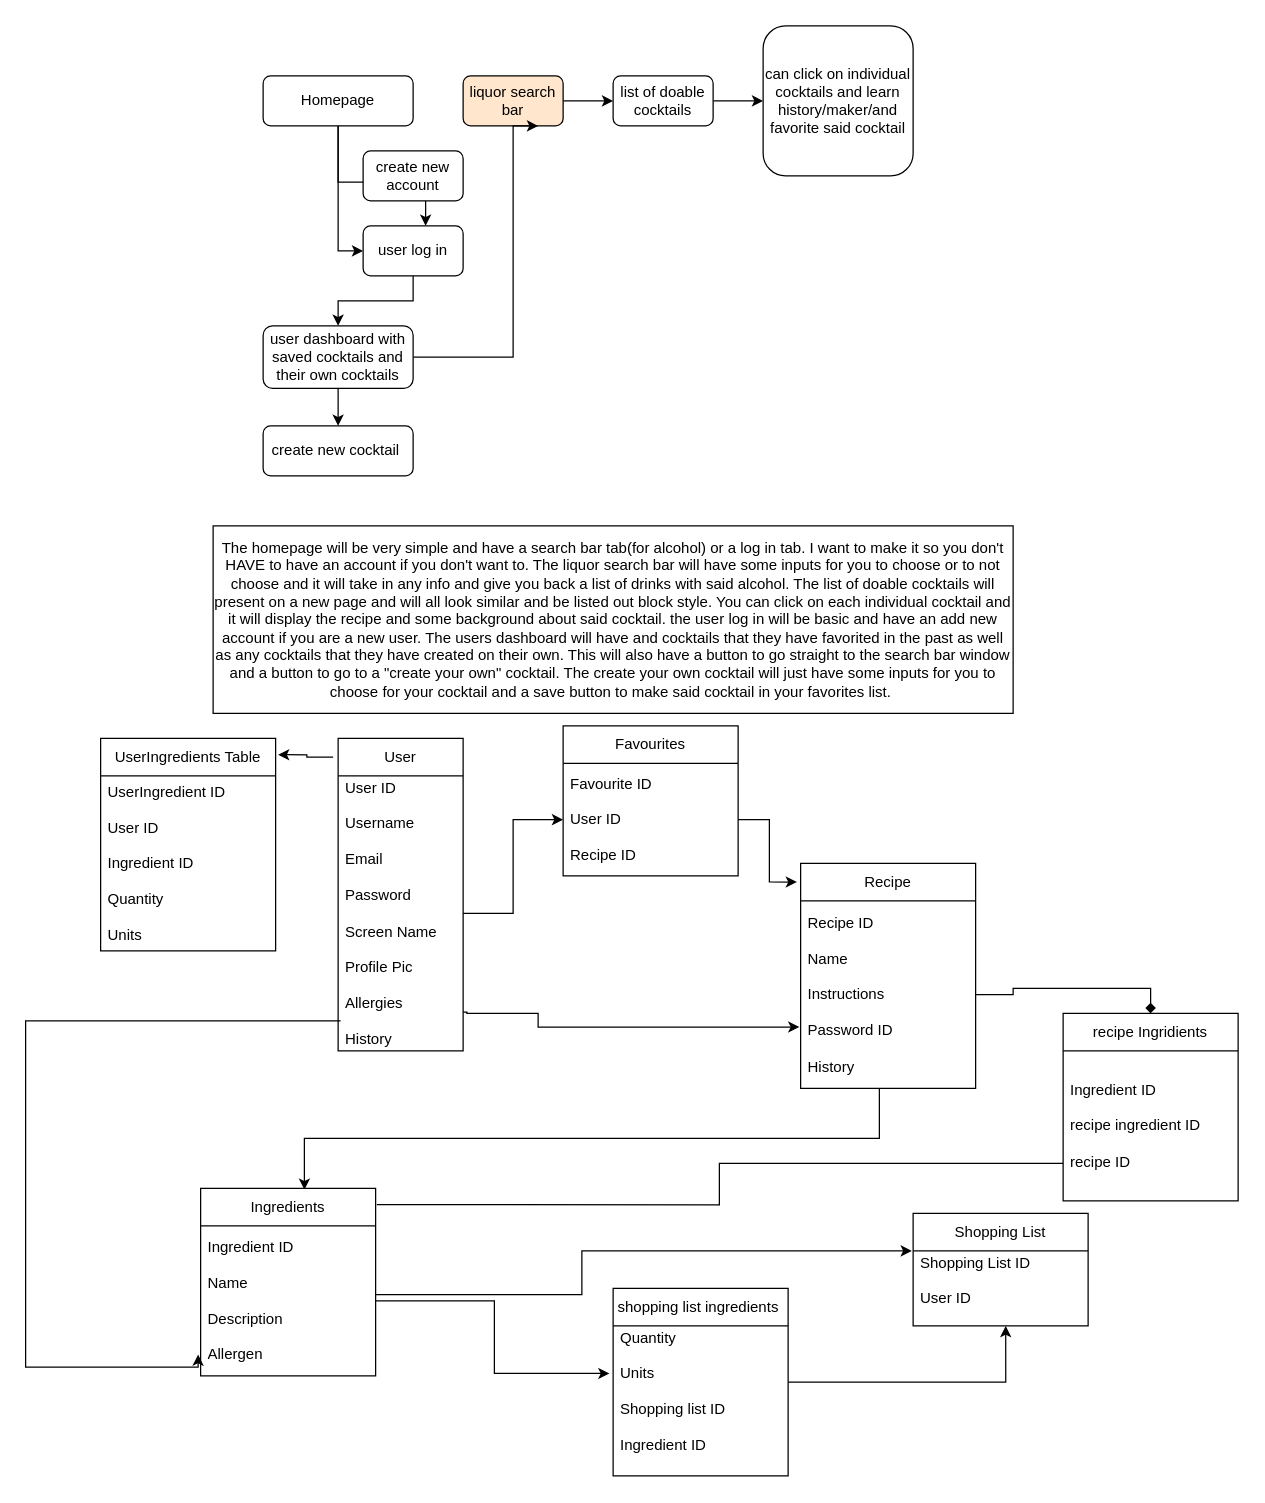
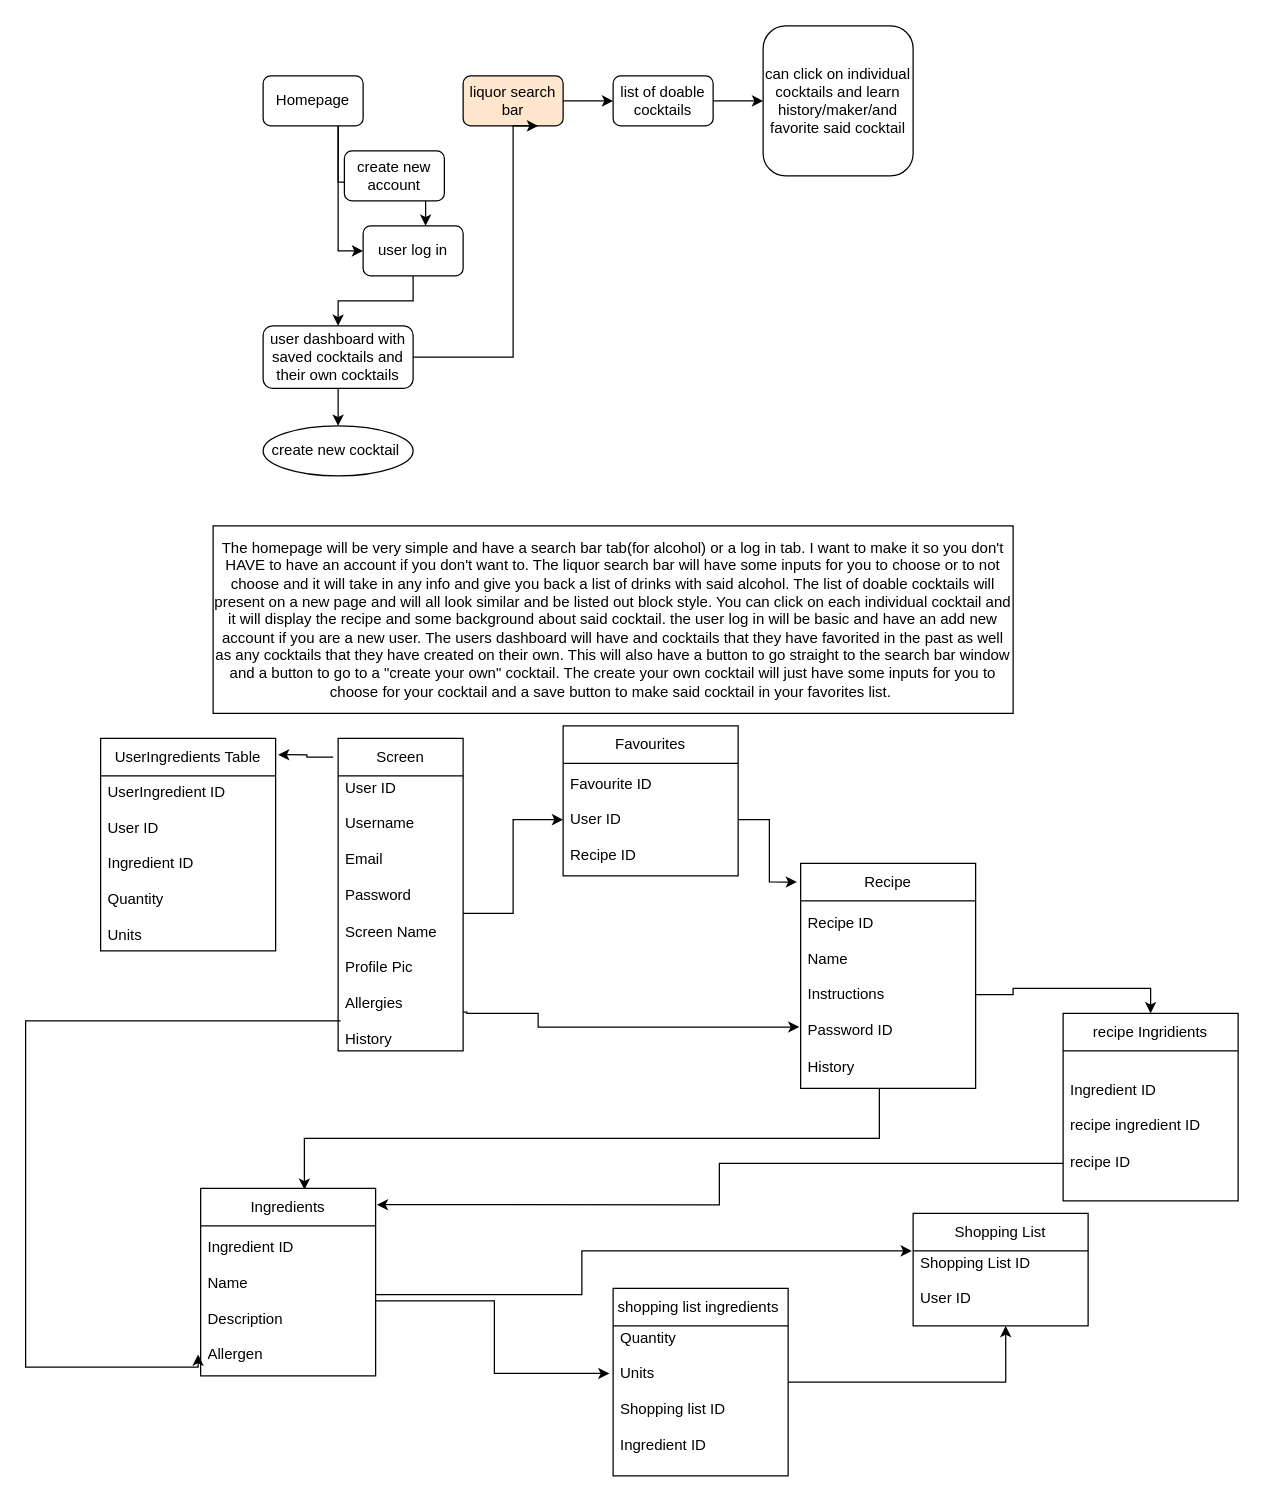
(338, 101) -> (313, 101)
(413, 176) -> (394, 176)
(338, 451) -> (338, 451)
(401, 757) -> (401, 757)
(1151, 1002) -> (1151, 1003)
(383, 1204) -> (387, 1204)
